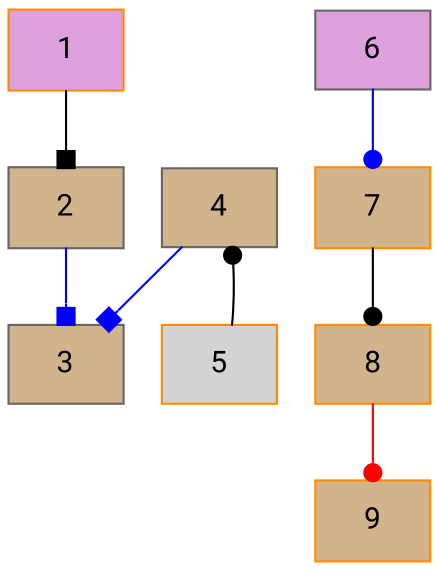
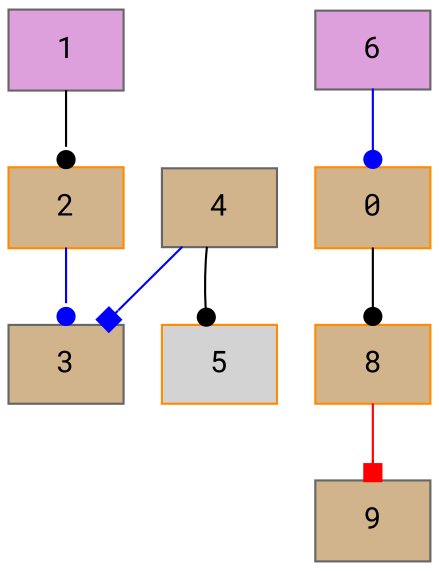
(66, 50) -> (66, 50)
(66, 118) -> (66, 118)
(66, 208) -> (66, 208)
(373, 208) -> (373, 208)
(66, 275) -> (66, 275)
(234, 295) -> (205, 278)
(373, 433) -> (373, 433)
(373, 521) -> (373, 521)
